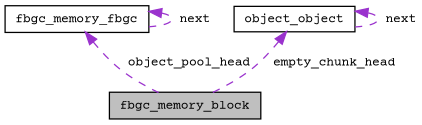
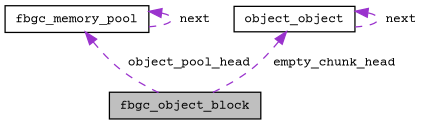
(77, 19) -> (77, 19)
(185, 106) -> (185, 106)
